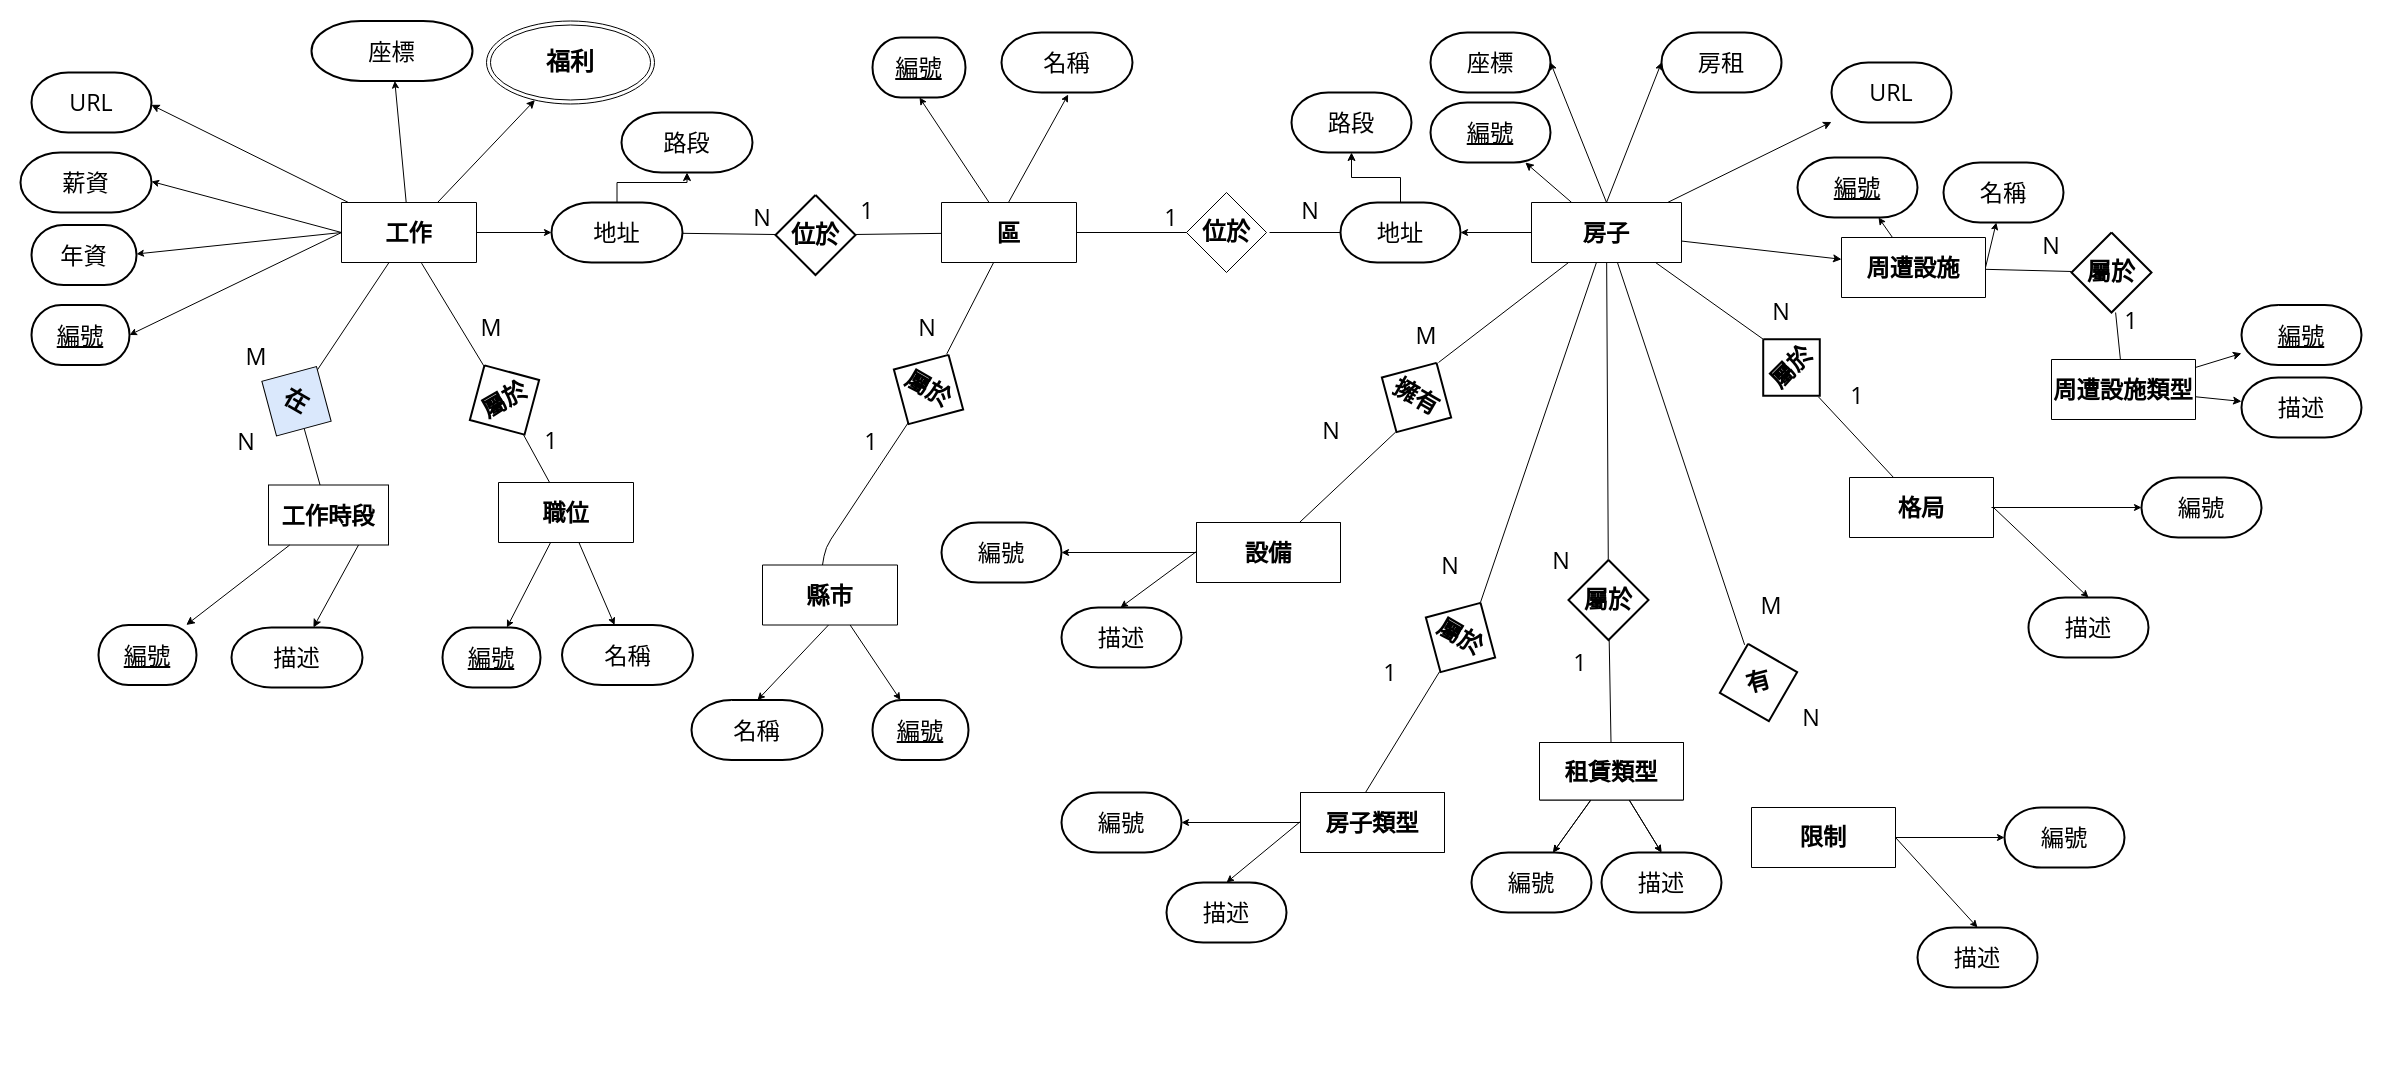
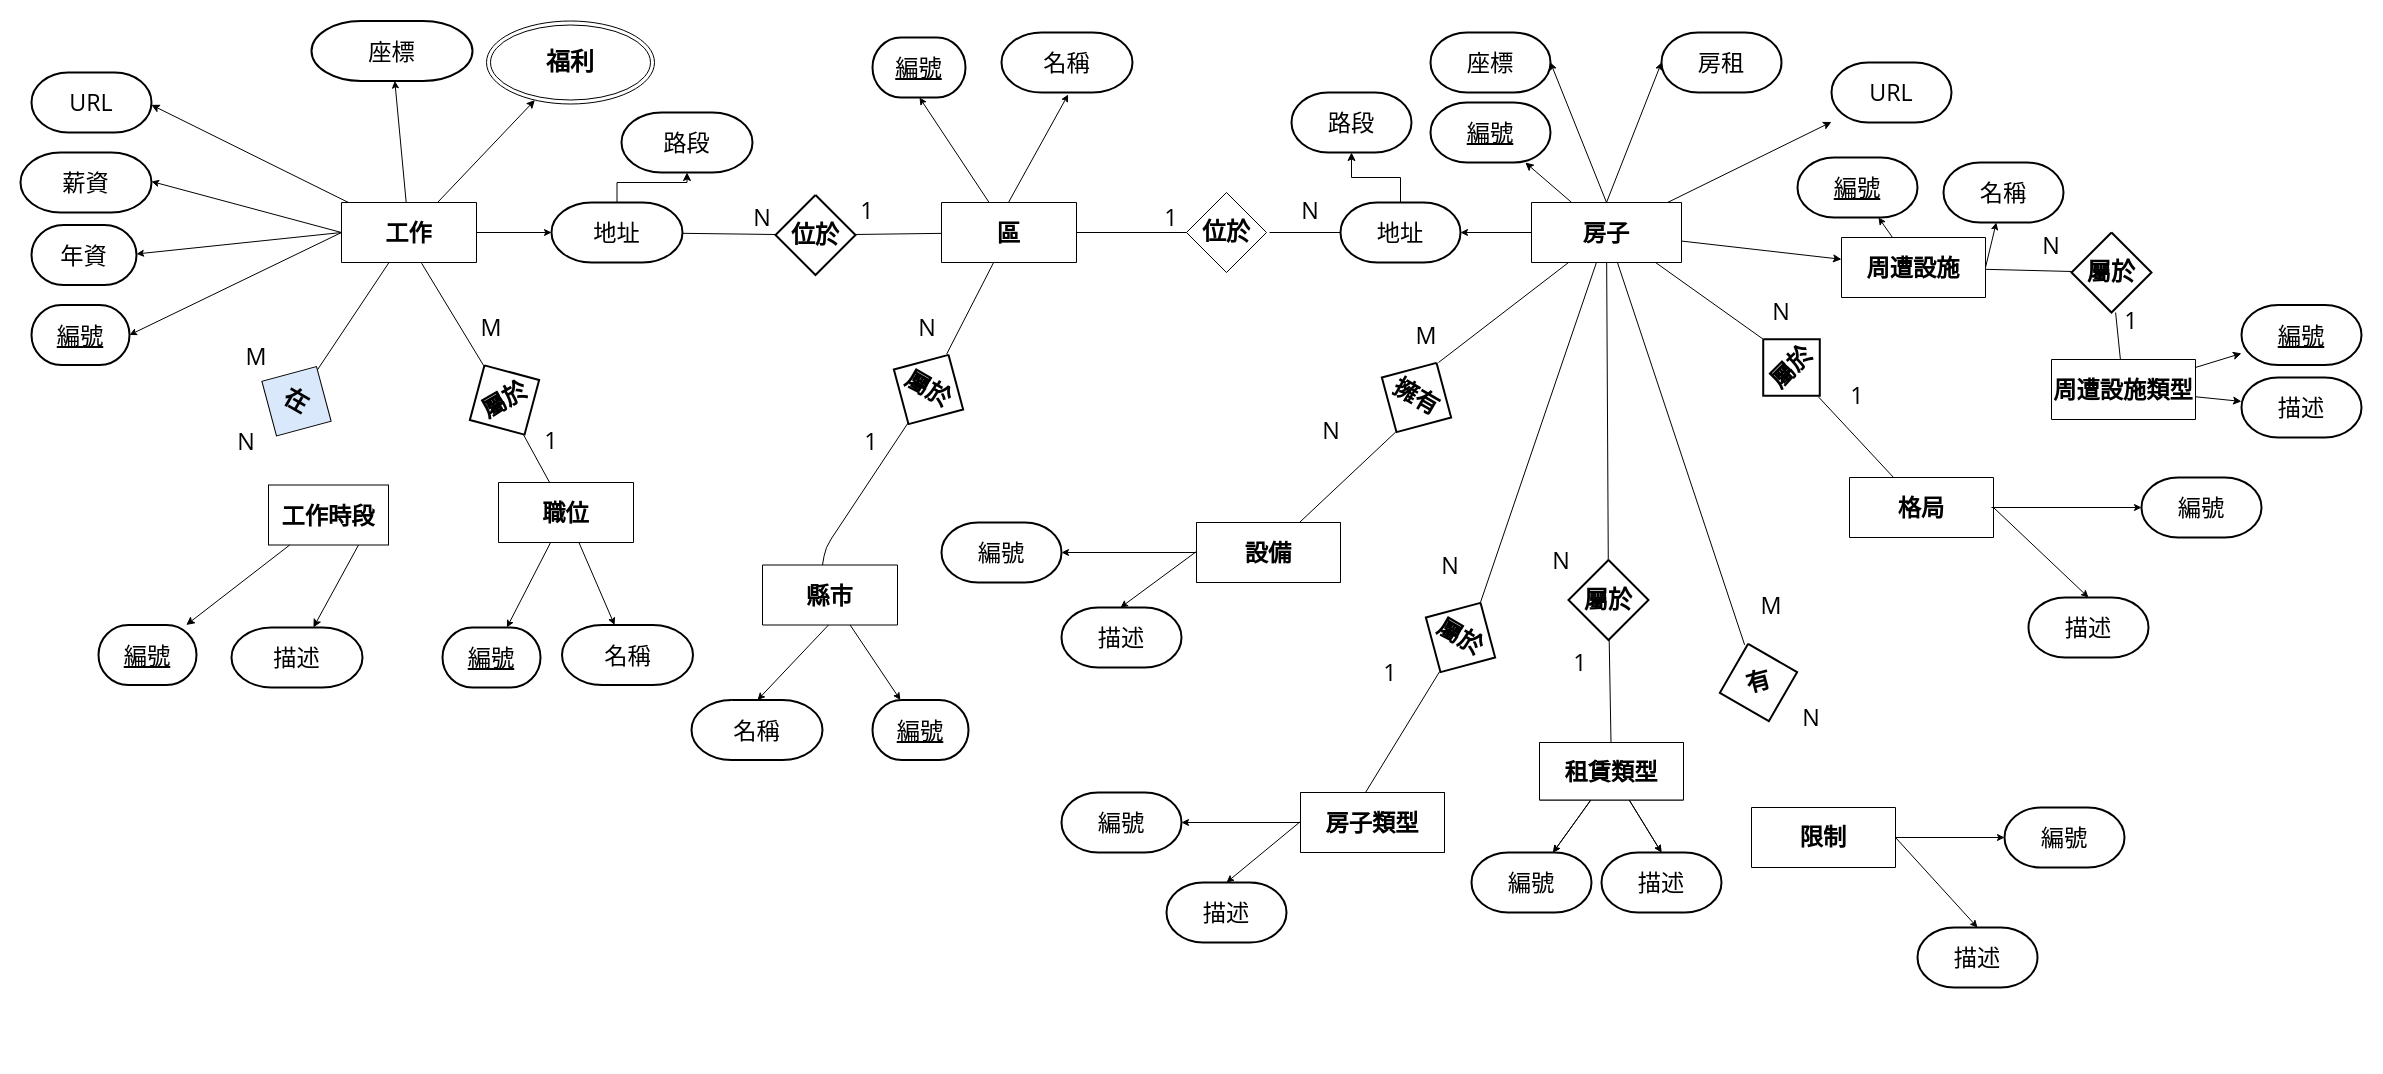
(312, 457) -> none
